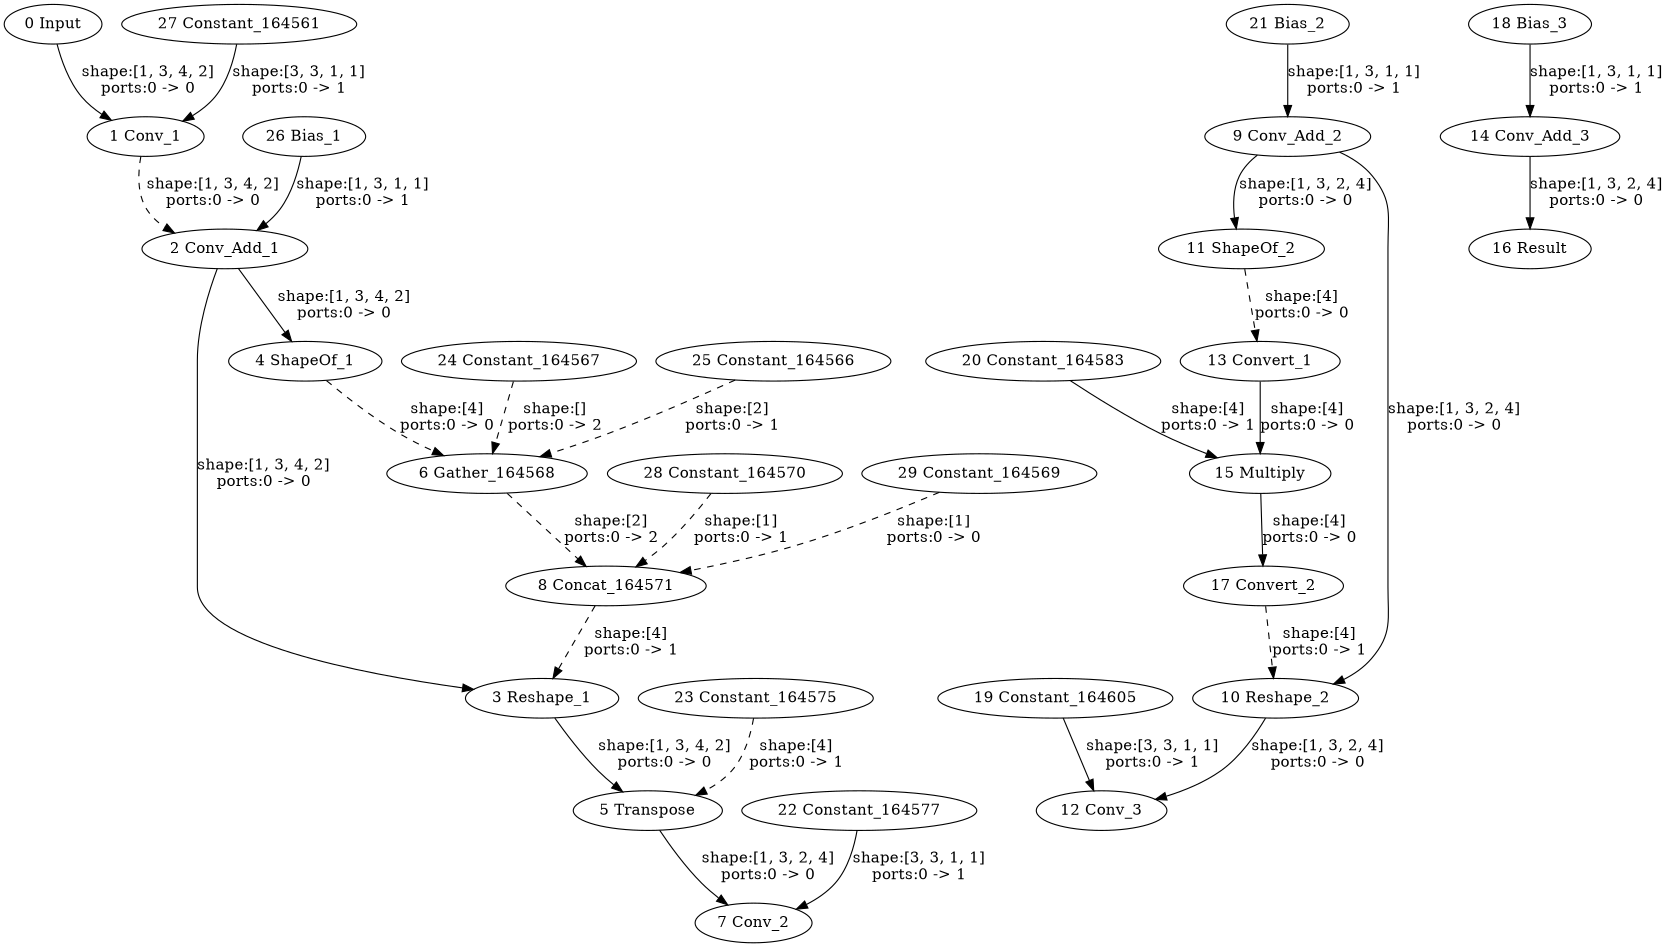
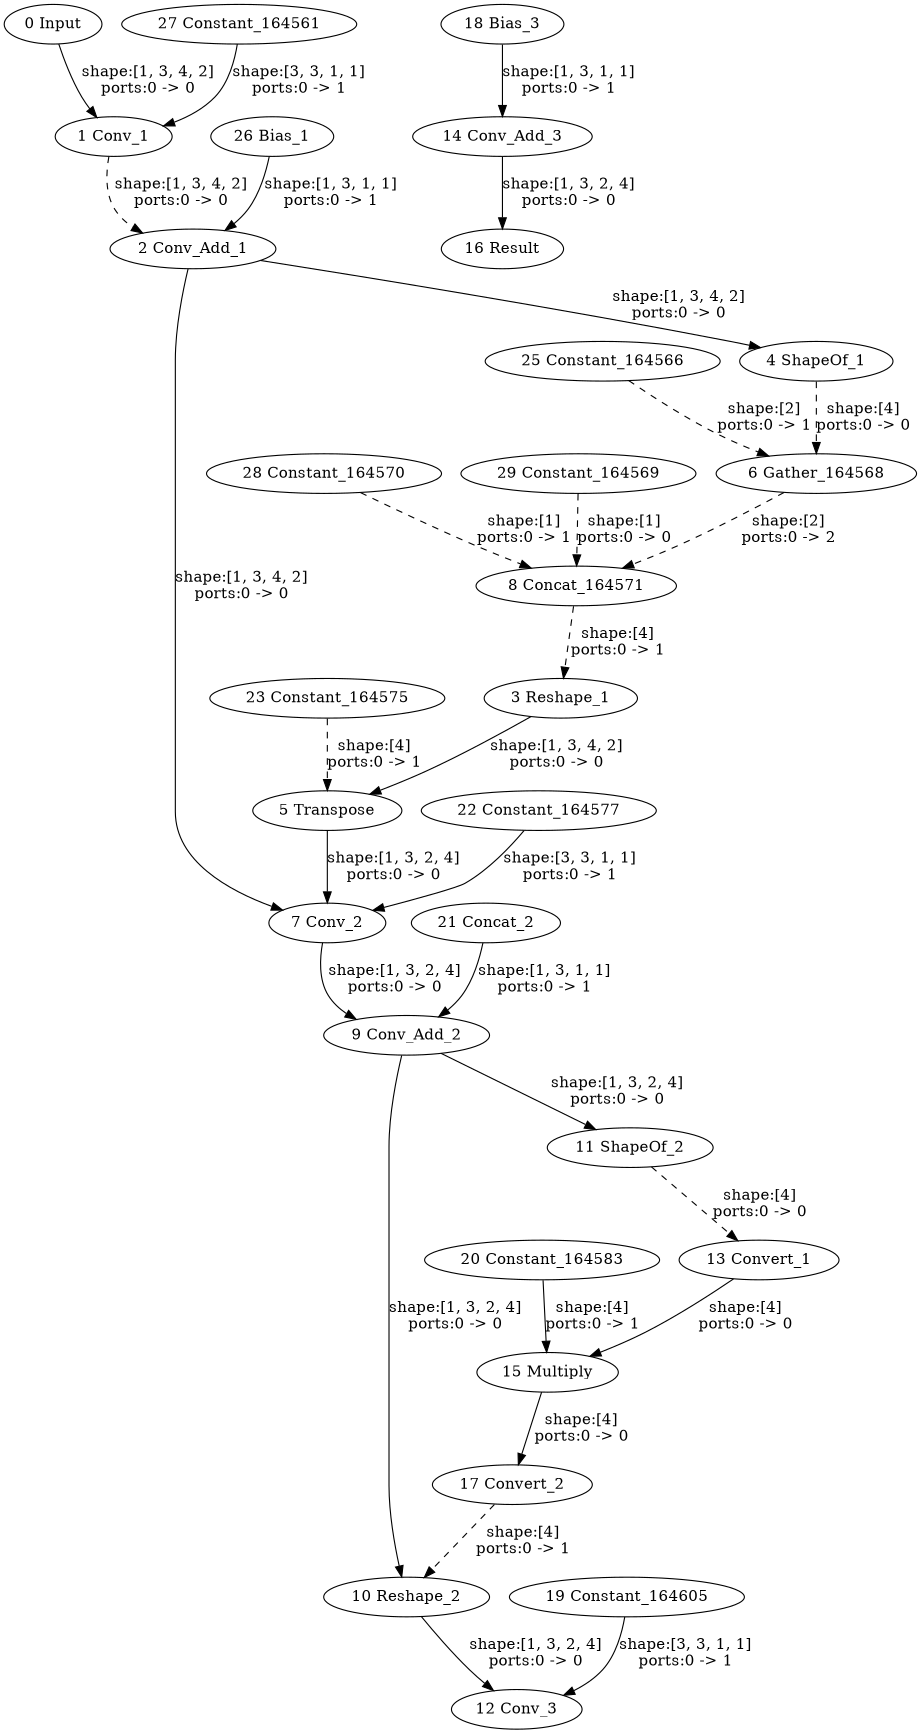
(1288, 24) -> (486, 923)
(519, 361) -> none
(197, 574) -> (175, 612)
none -> (323, 982)
